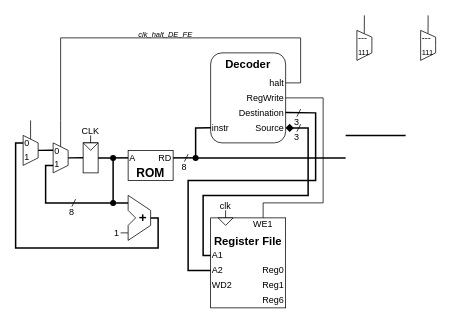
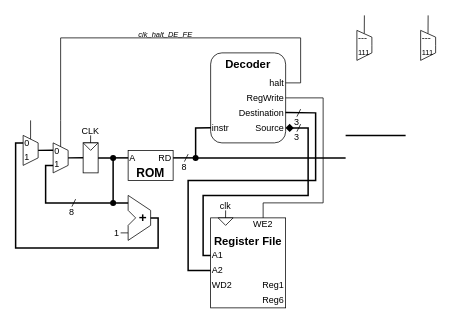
(263, 224) -> (263, 224)
(270, 270) -> none
